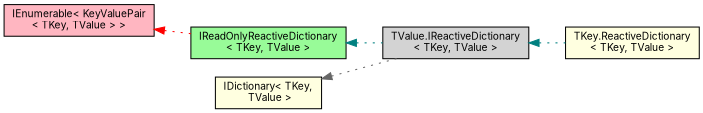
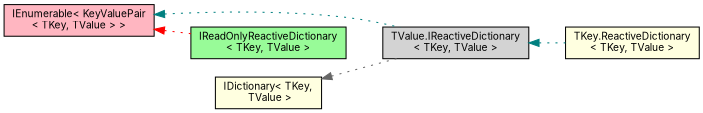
(370, 43) -> (283, 13)
